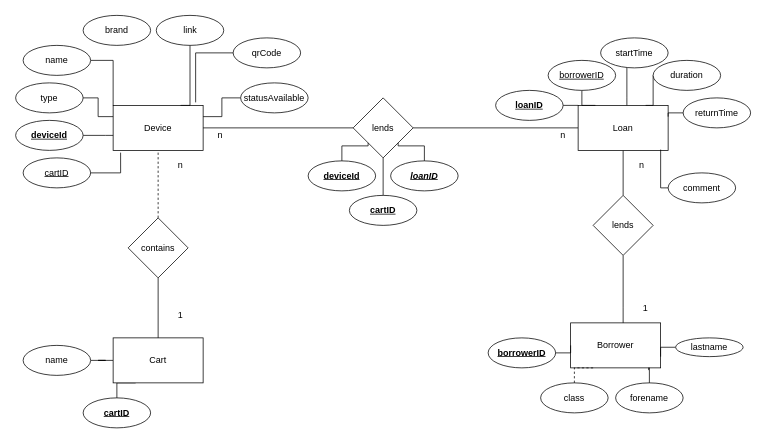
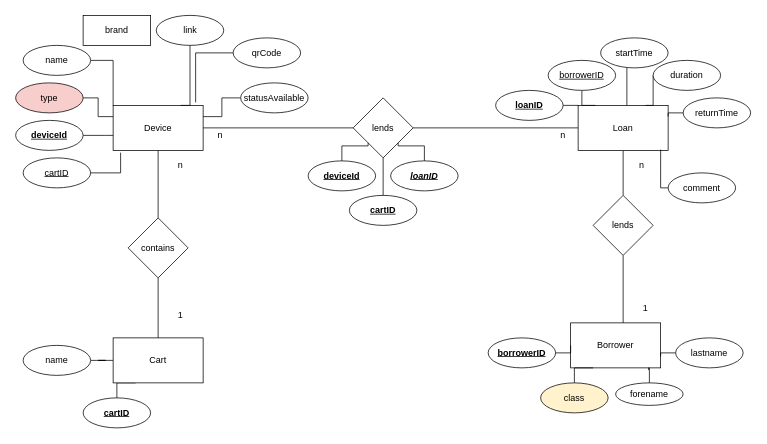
(117, 30) -> (117, 30)
(49, 98) -> (49, 98)
(158, 184) -> (158, 184)
(709, 347) -> (709, 353)
(574, 374) -> (574, 374)
(574, 398) -> (574, 398)
(649, 398) -> (649, 394)
